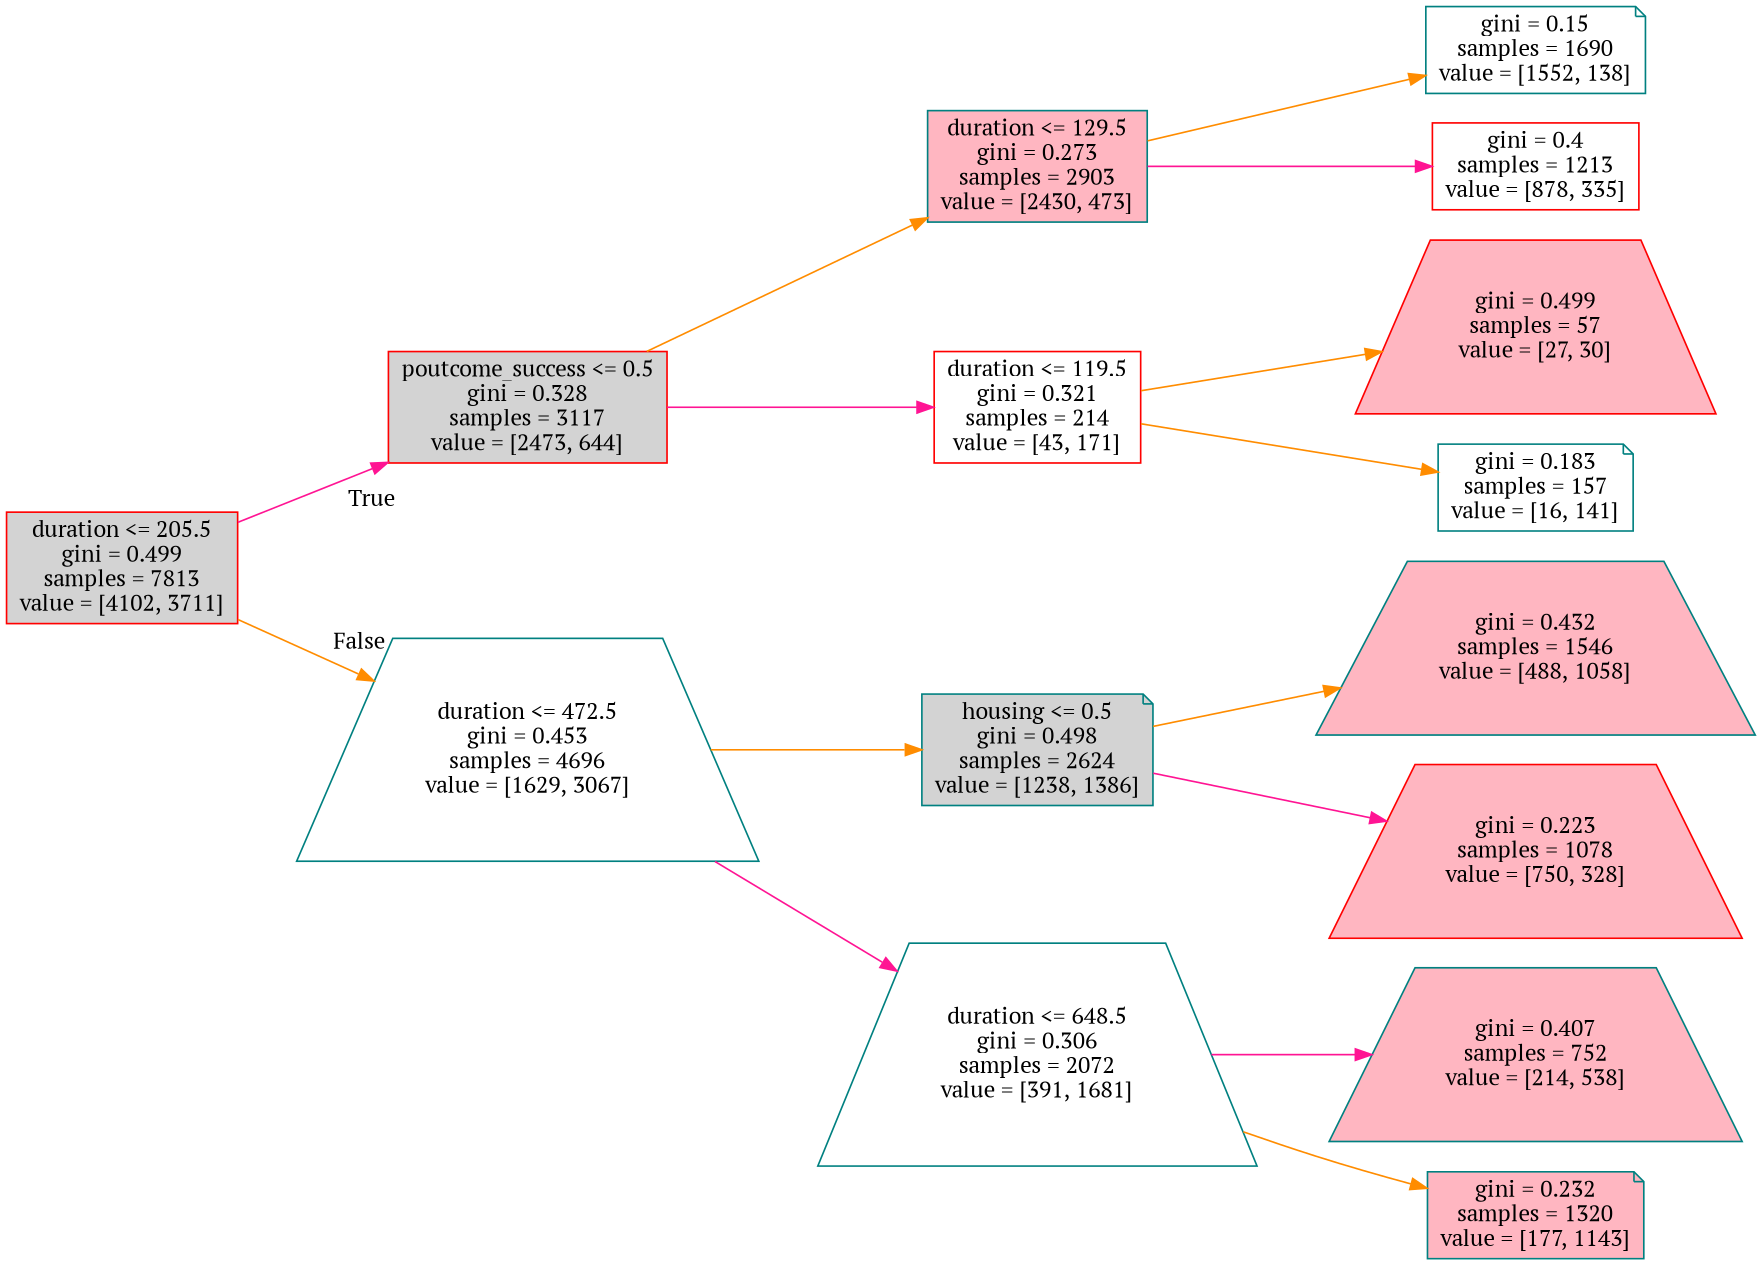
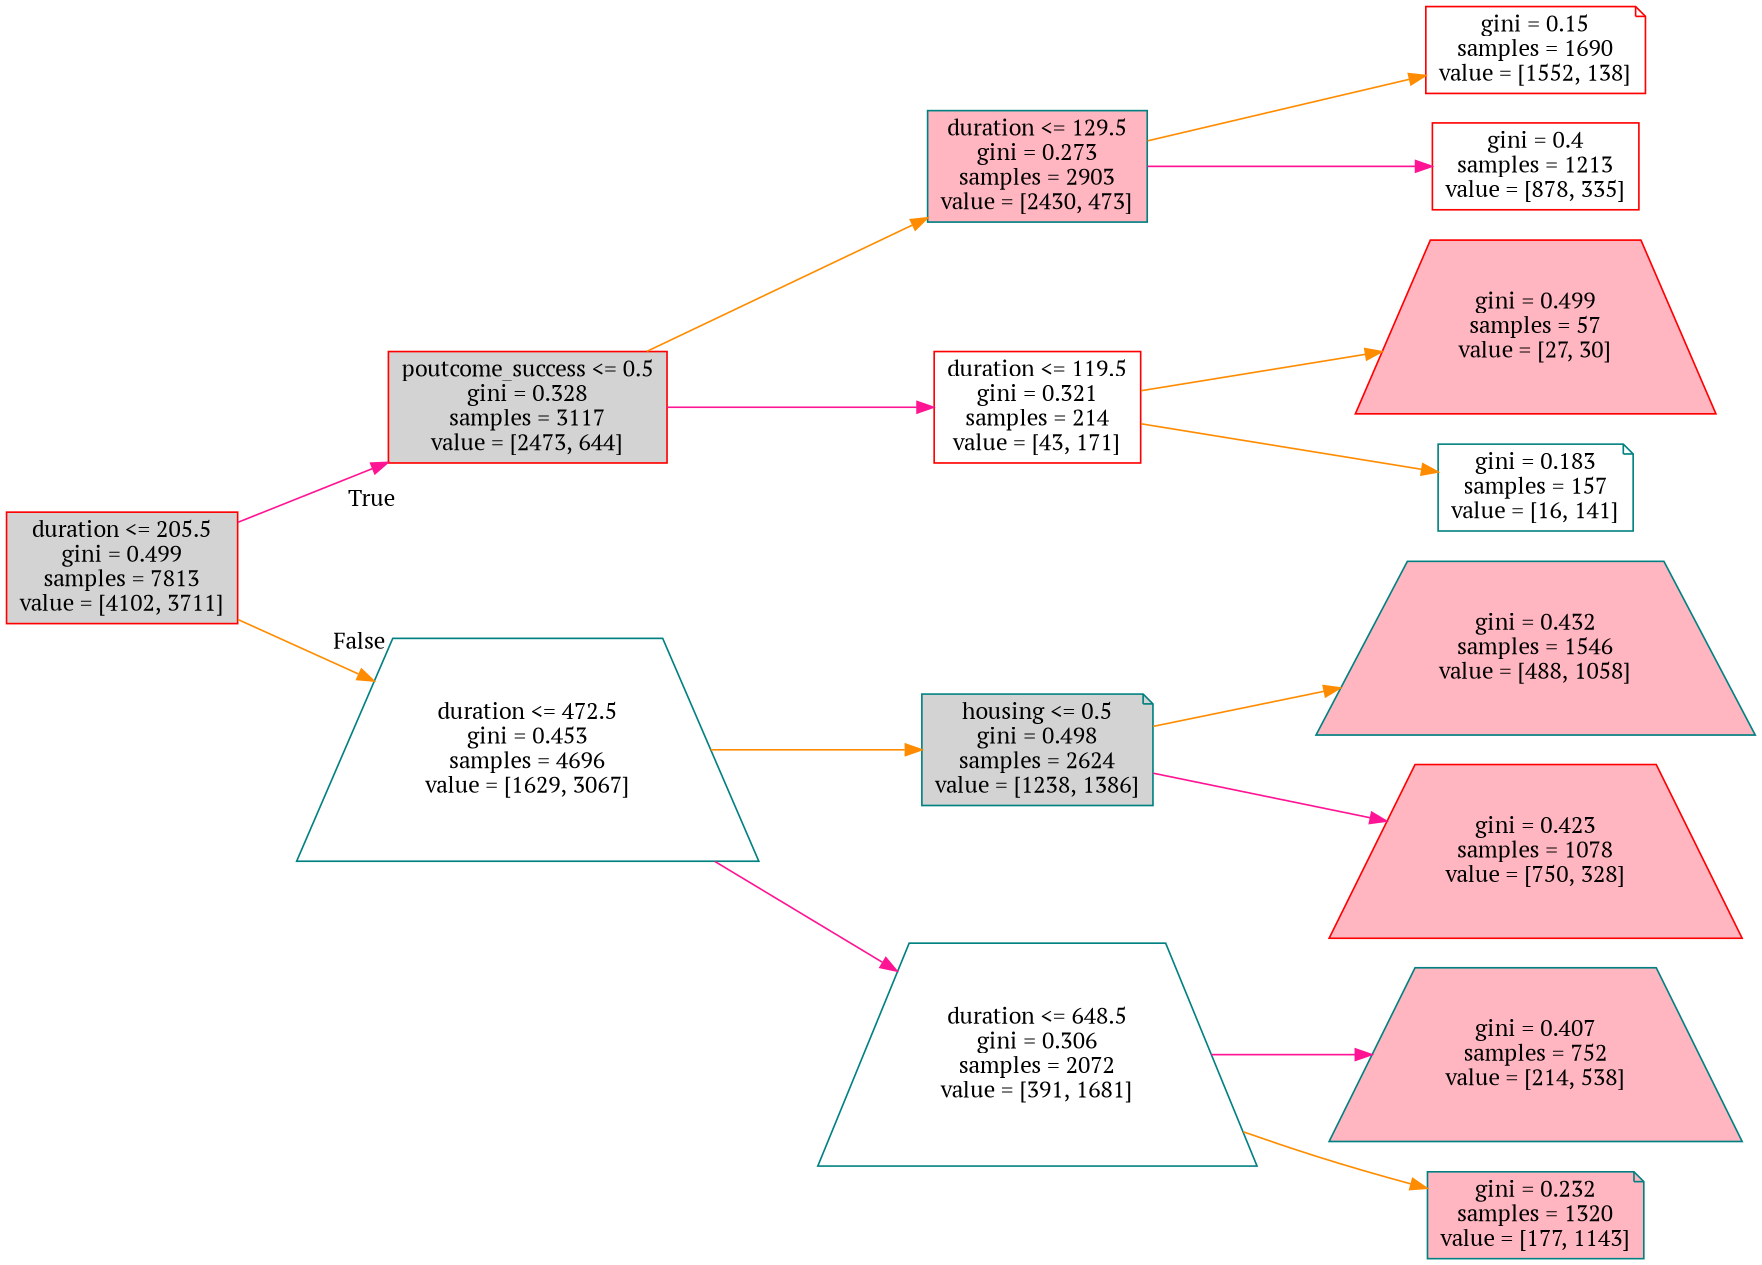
(1536, 50) -> (1536, 50)
(1536, 851) -> (1536, 851)
